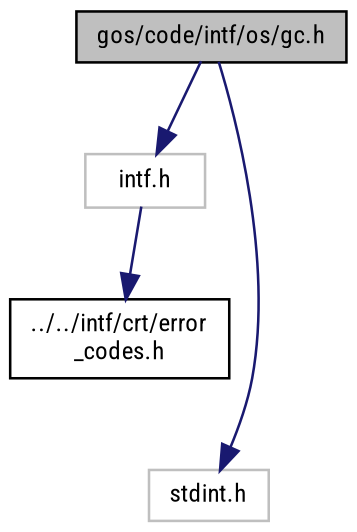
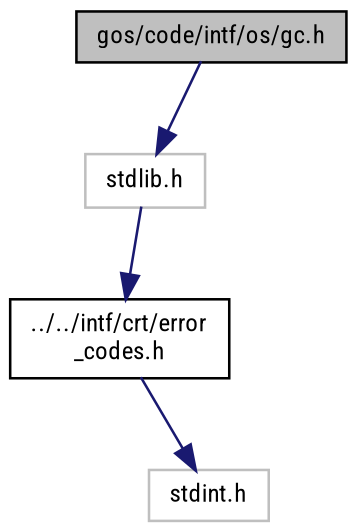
(145, 181) -> (145, 181)
(256, 255) -> (162, 413)
